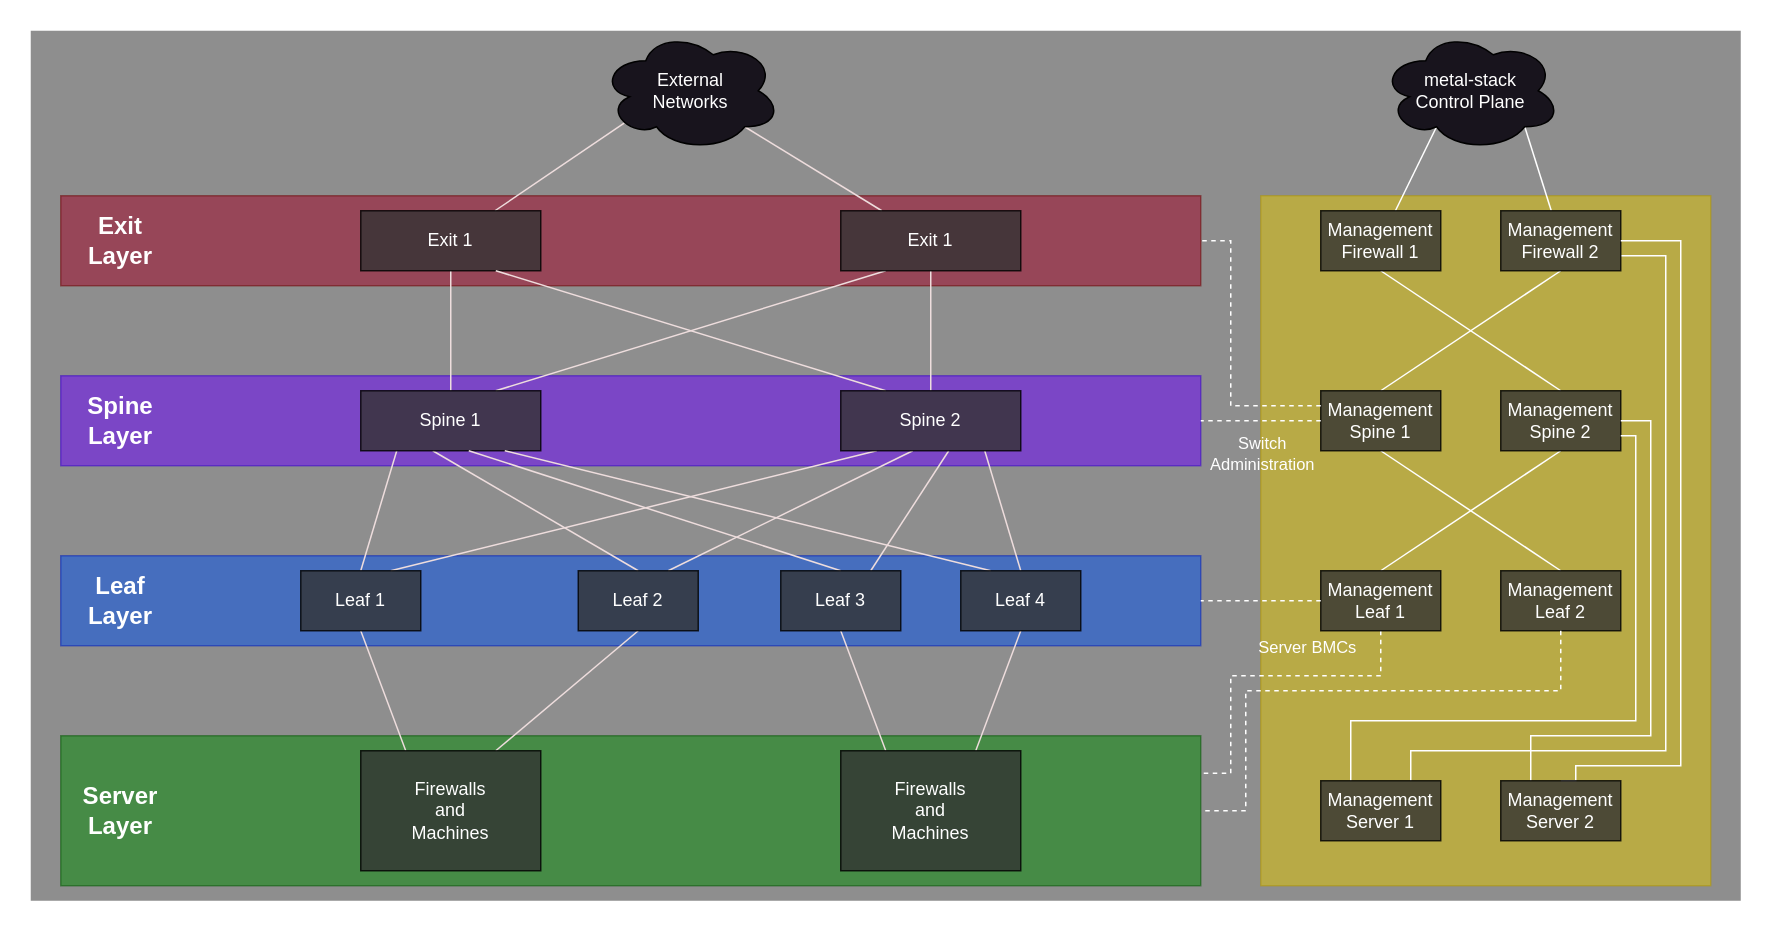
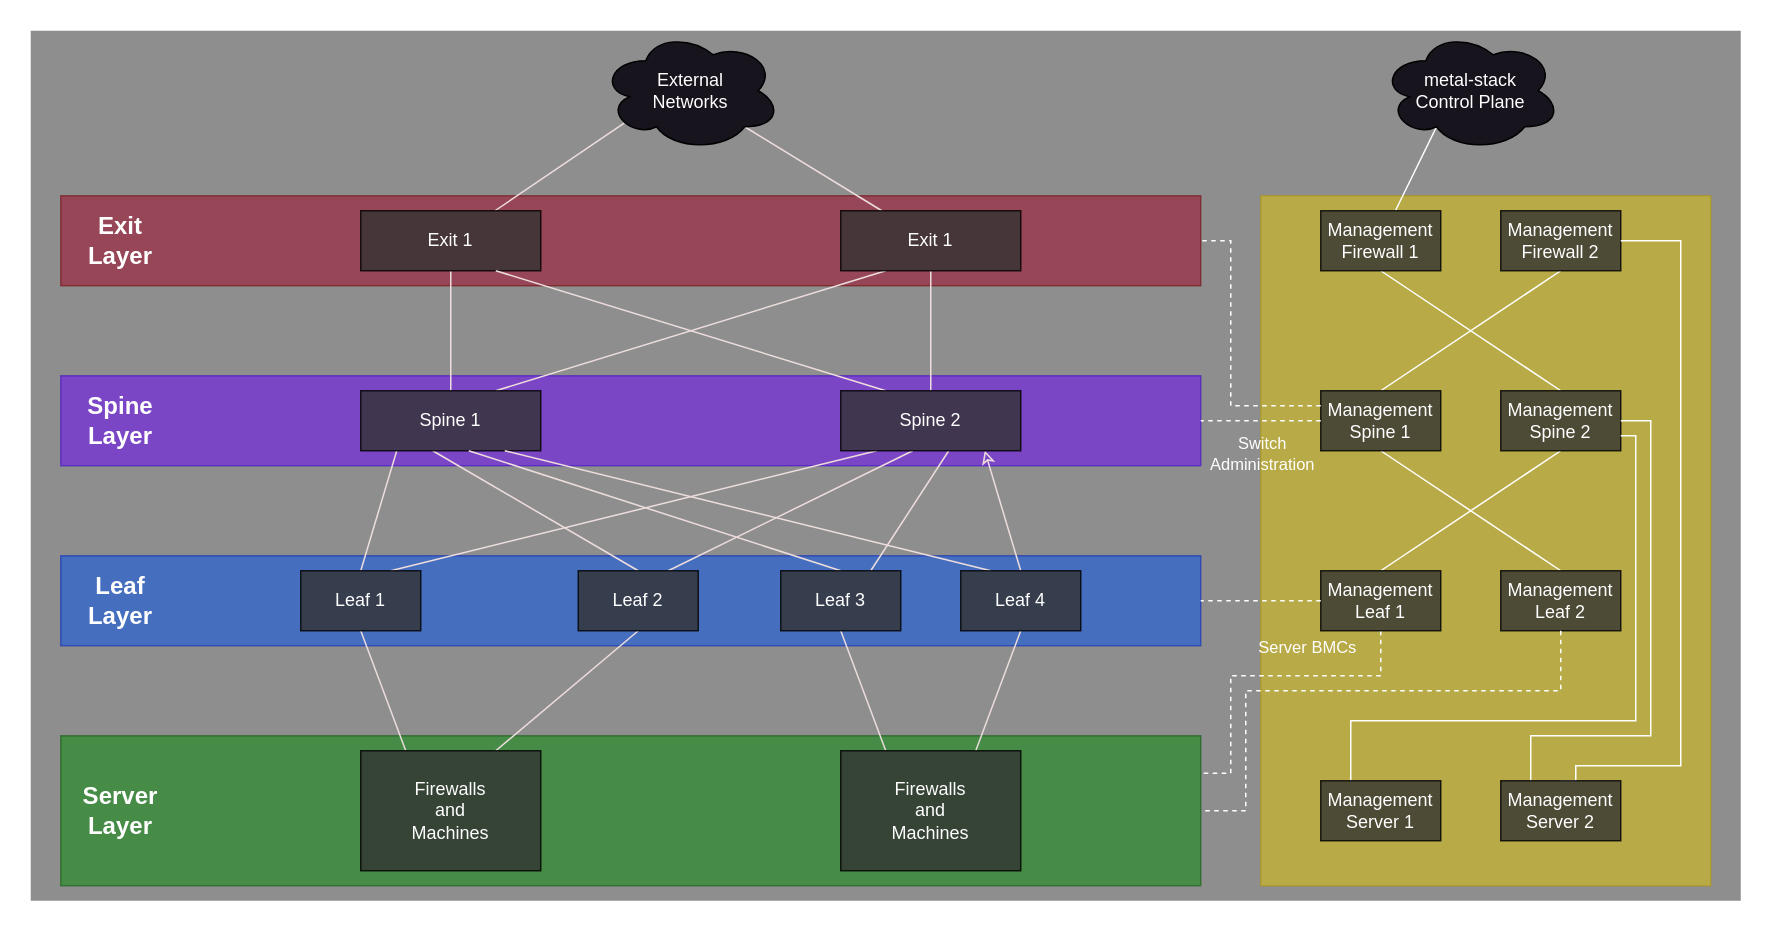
(1538, 169) -> none
(987, 457) -> (988, 462)
(1666, 623) -> none
